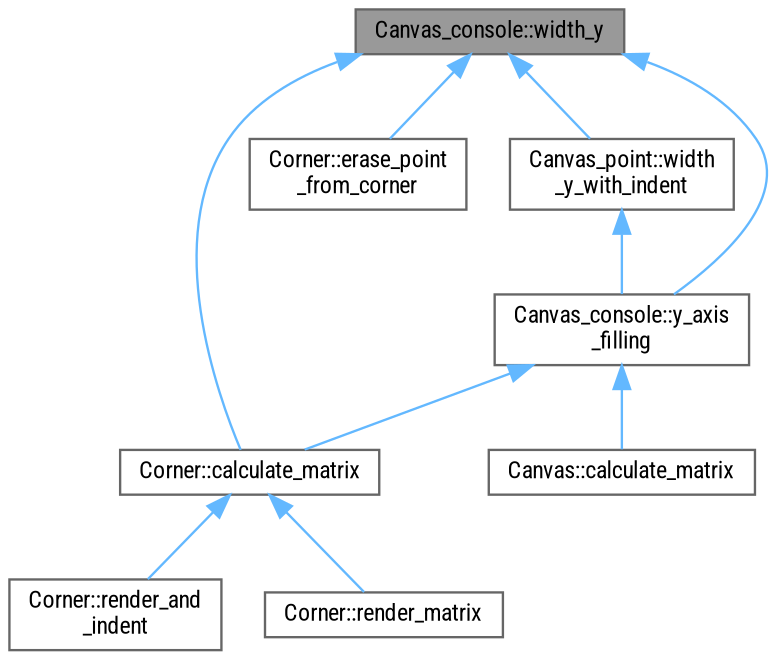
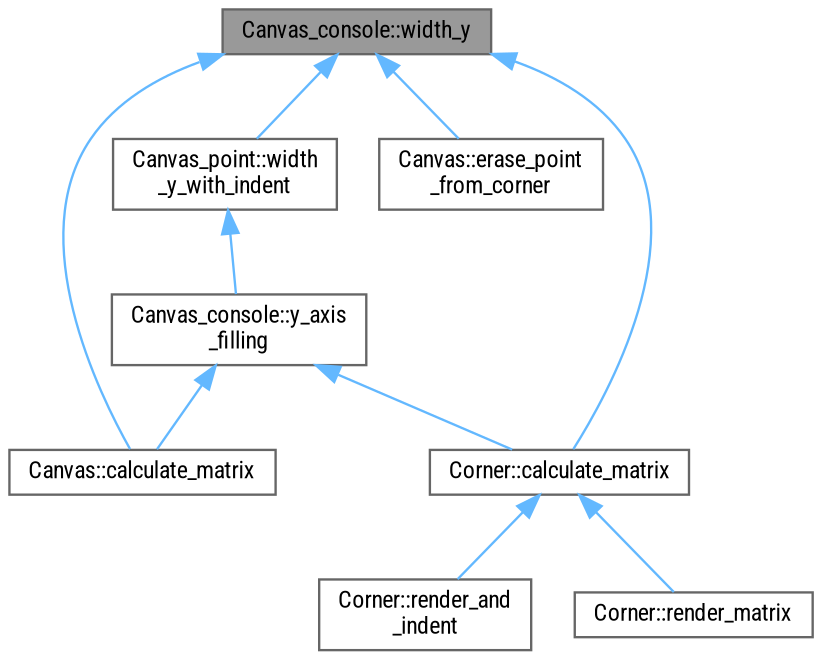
(766, 166) -> (64, 230)
(358, 174) -> (491, 174)
